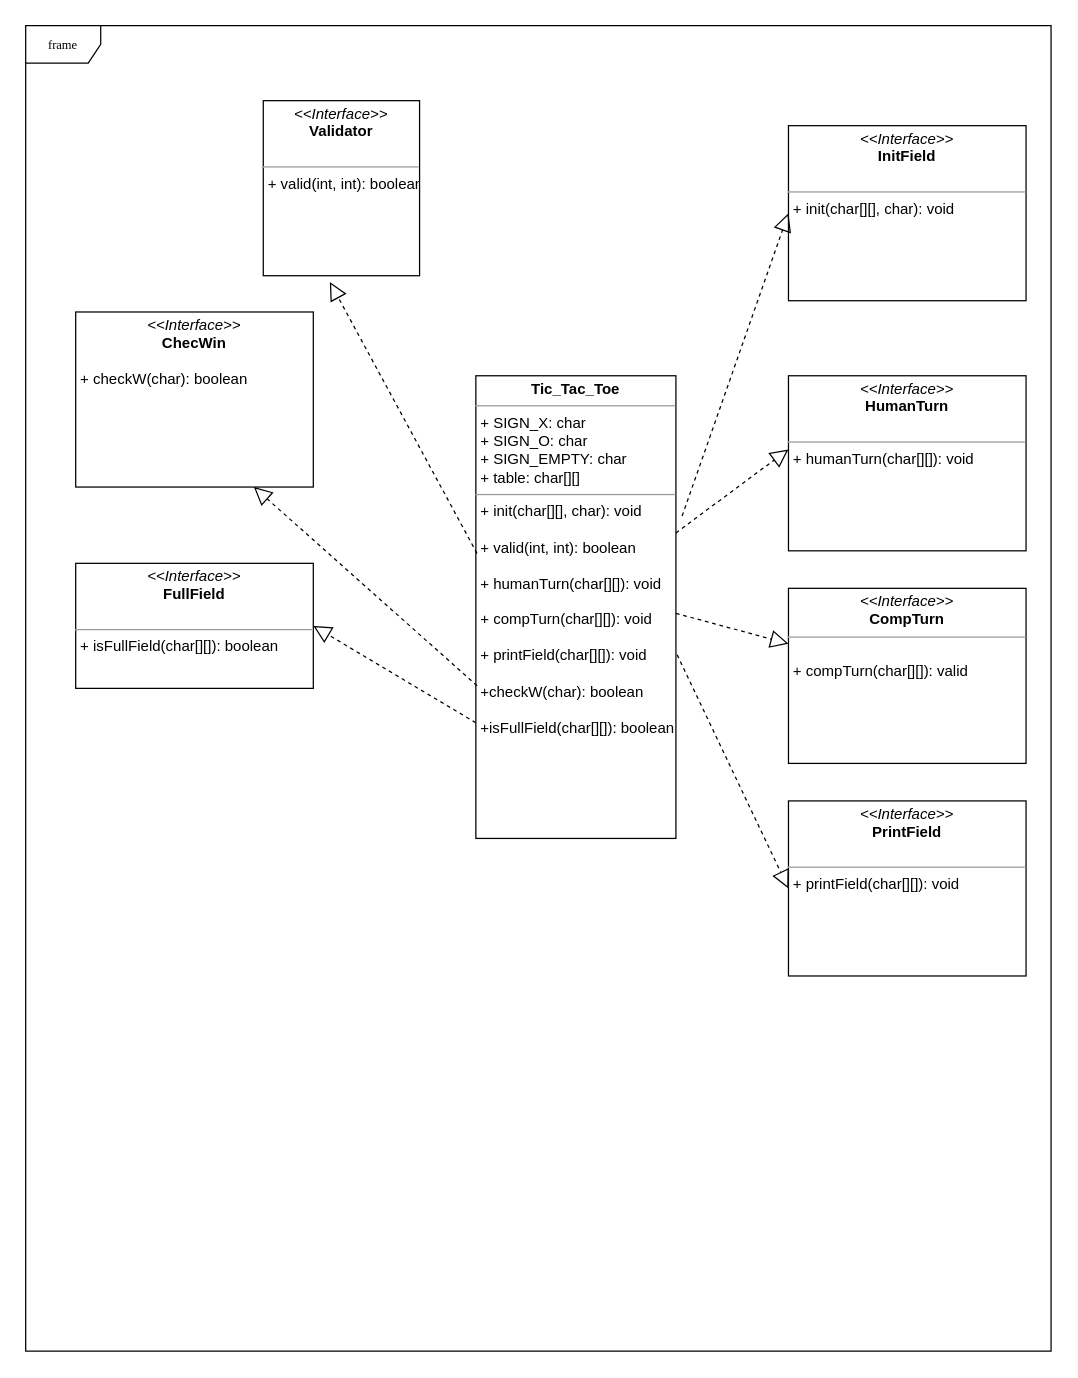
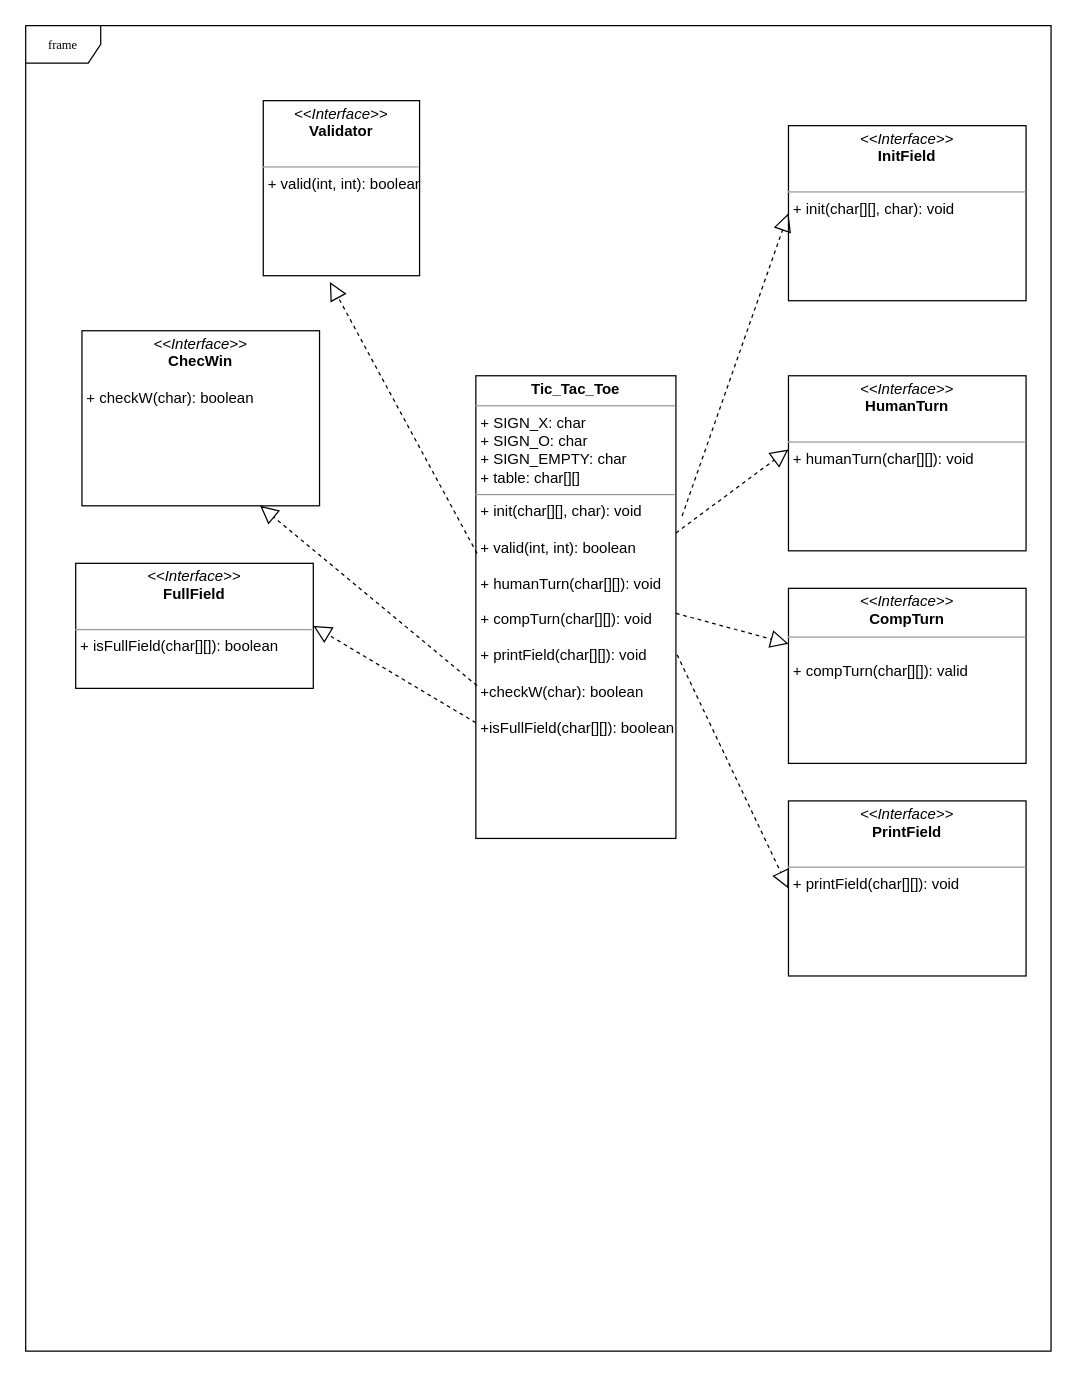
(194, 399) -> (201, 418)
